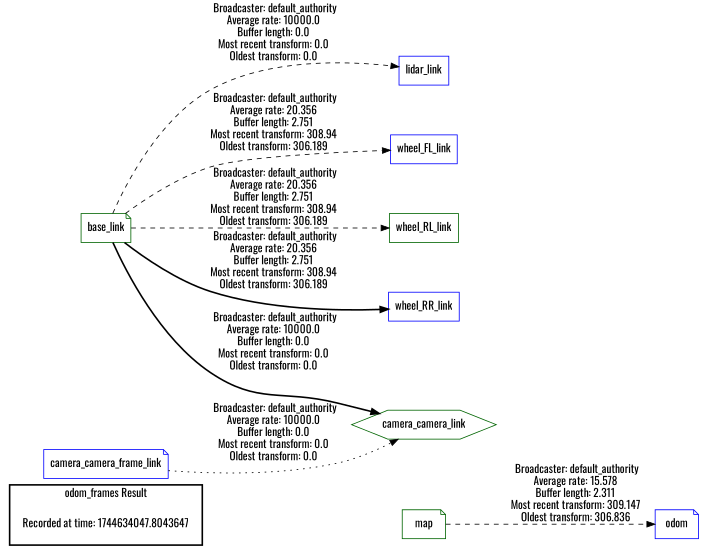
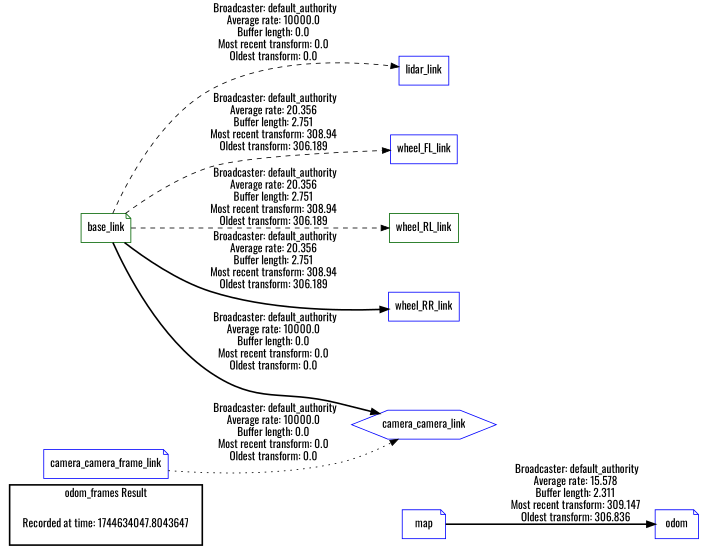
(424, 425) -> (424, 425)
(424, 524) -> (424, 524)
(546, 524) -> (546, 524)
